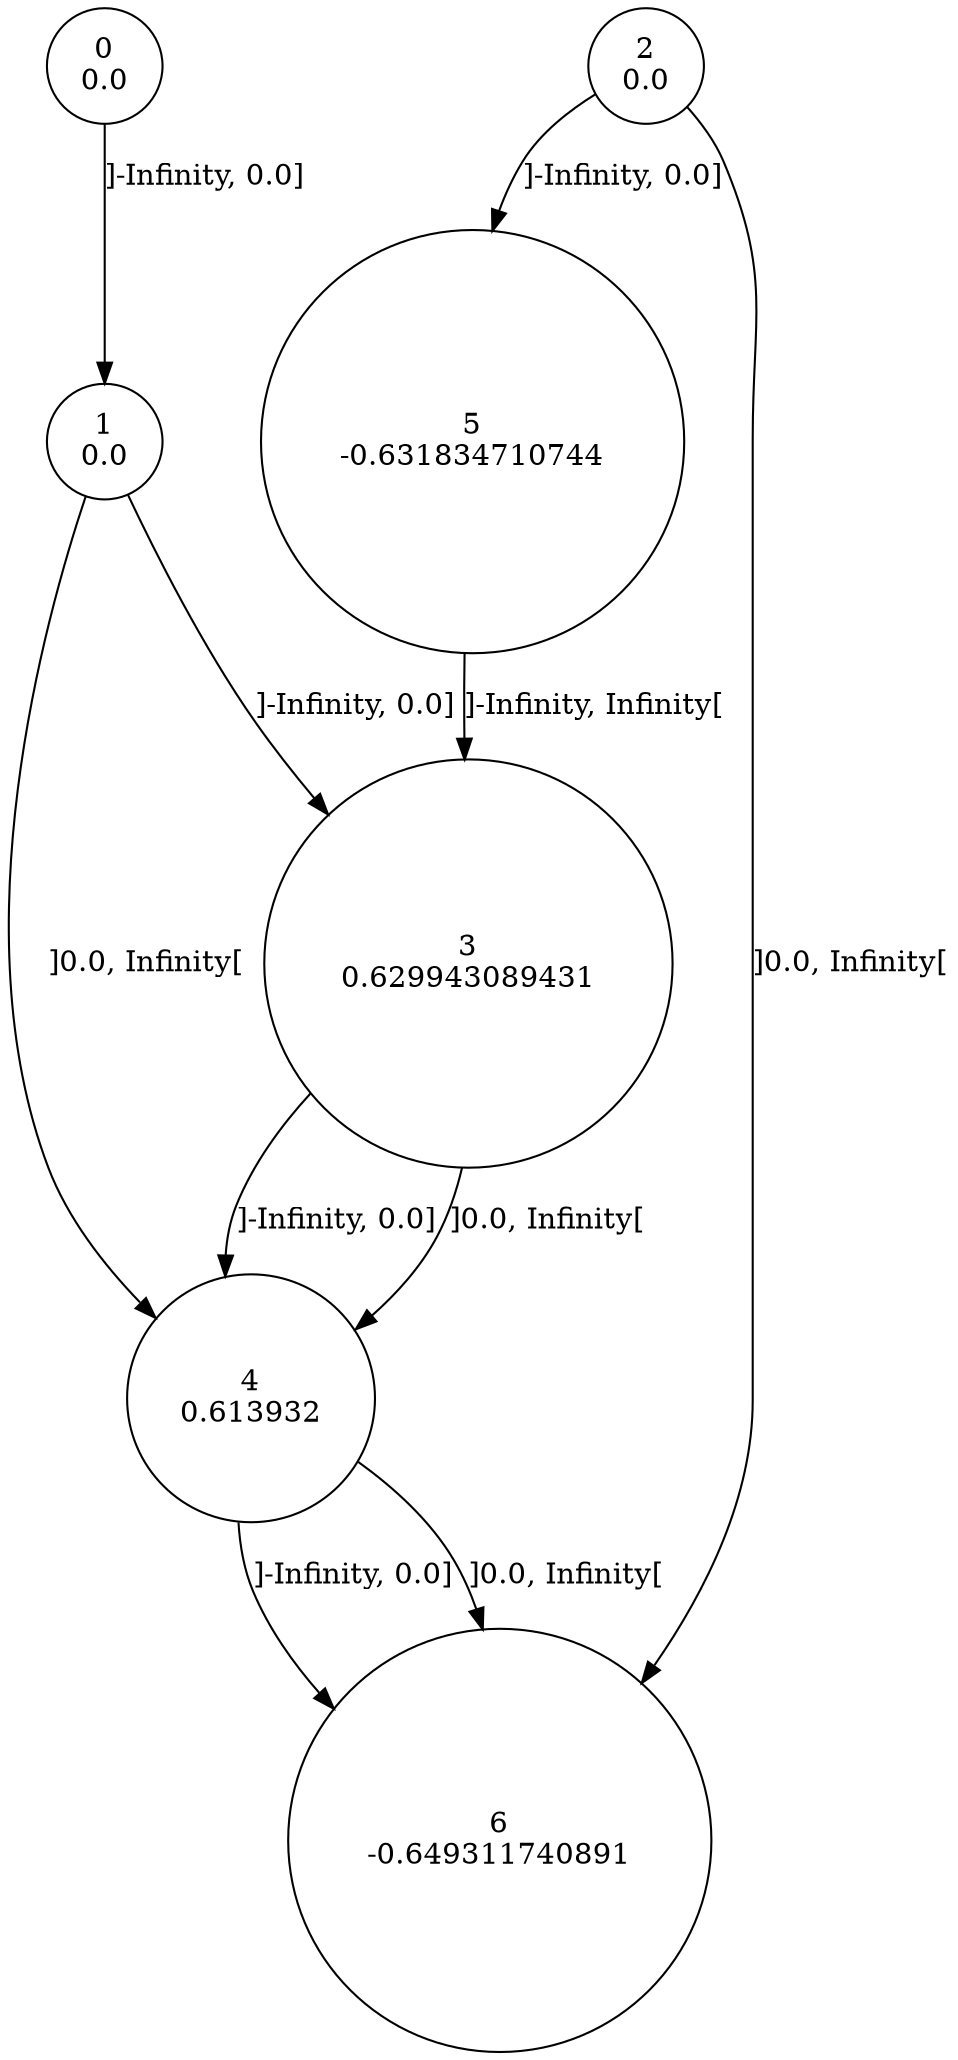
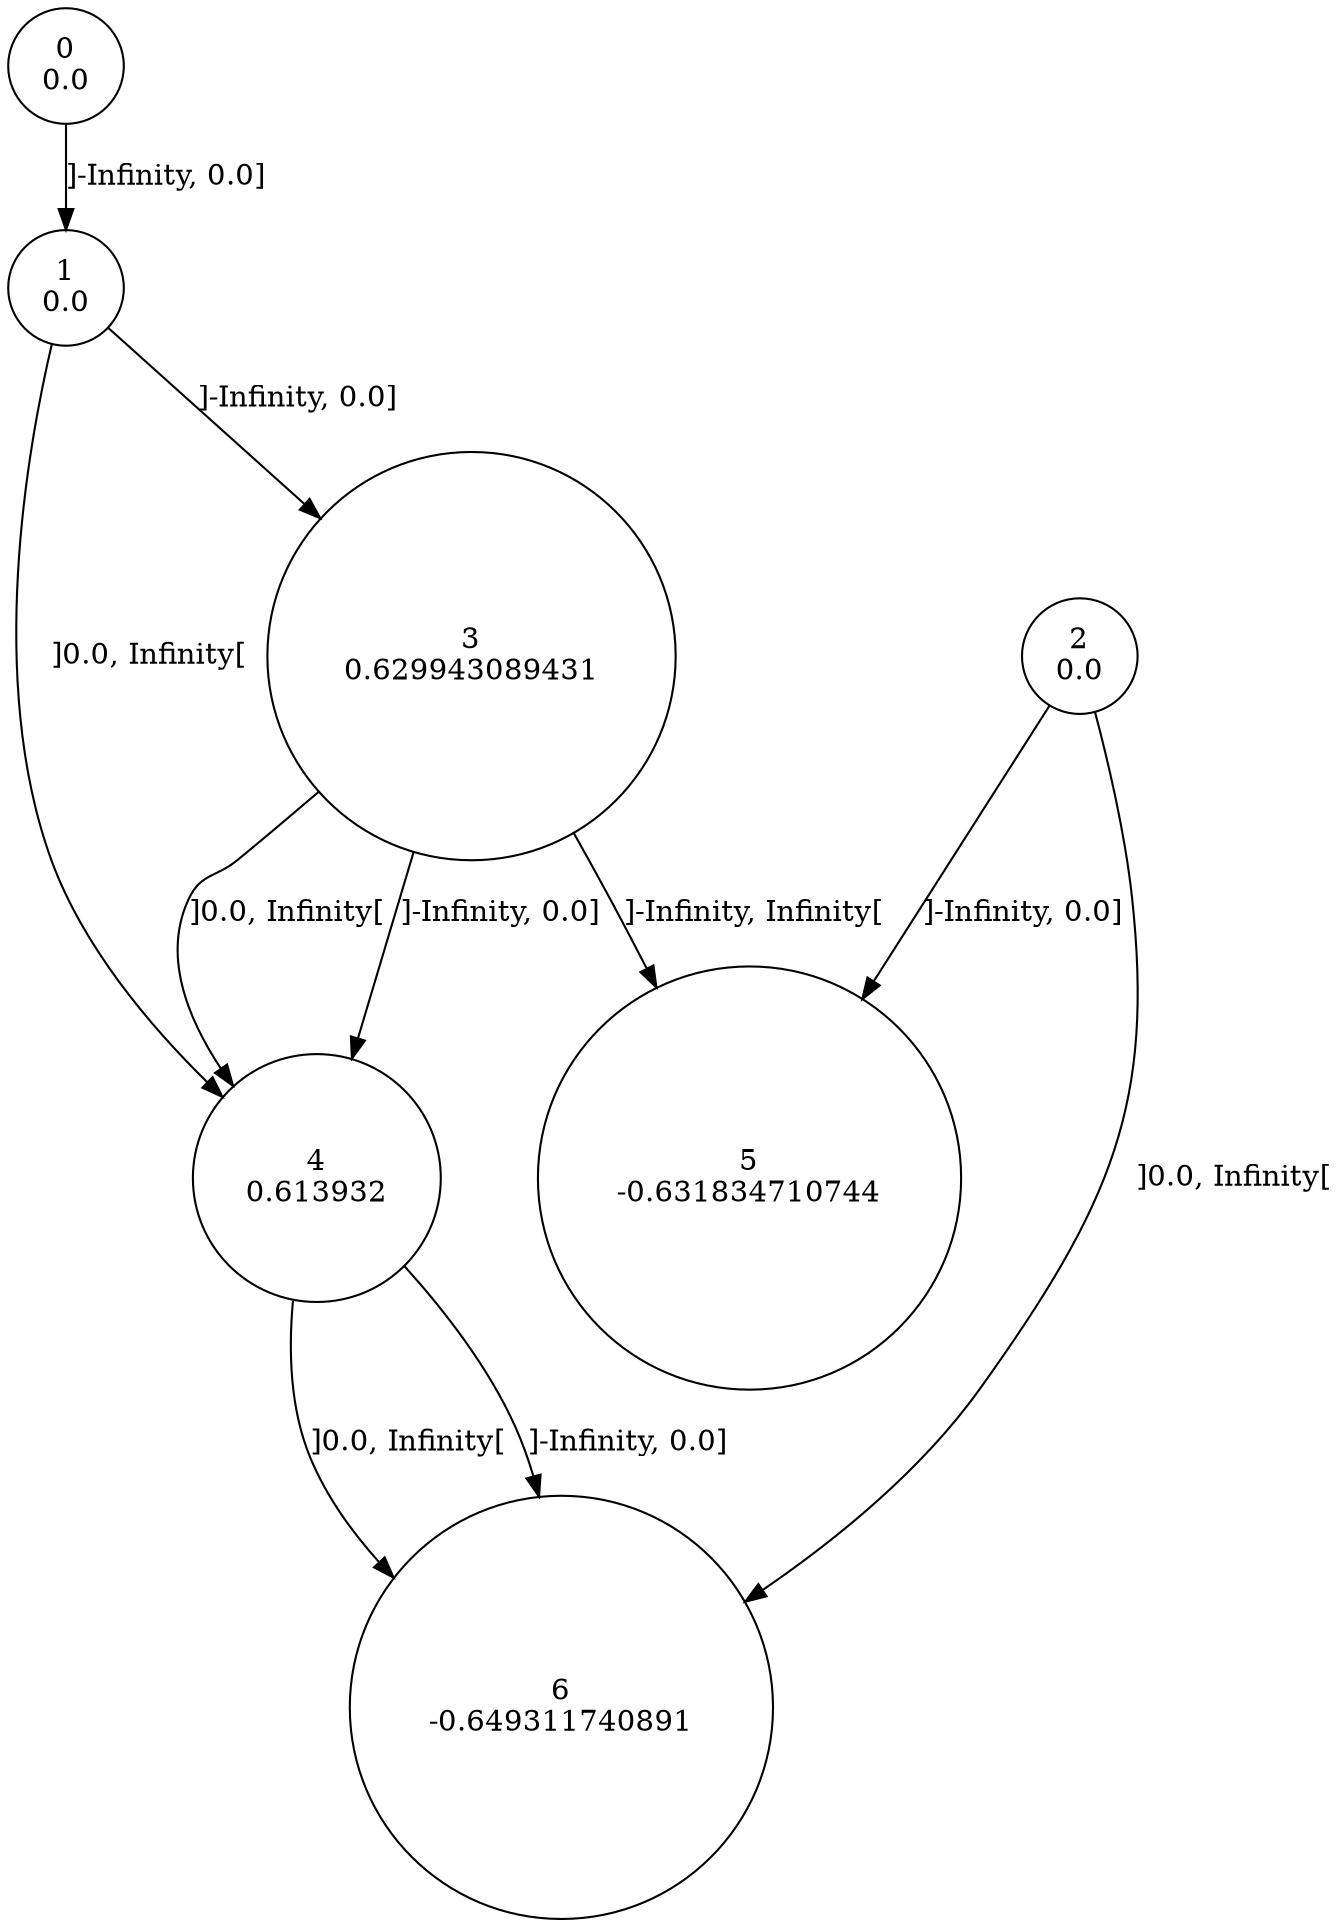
(464, 696) -> (611, 900)
